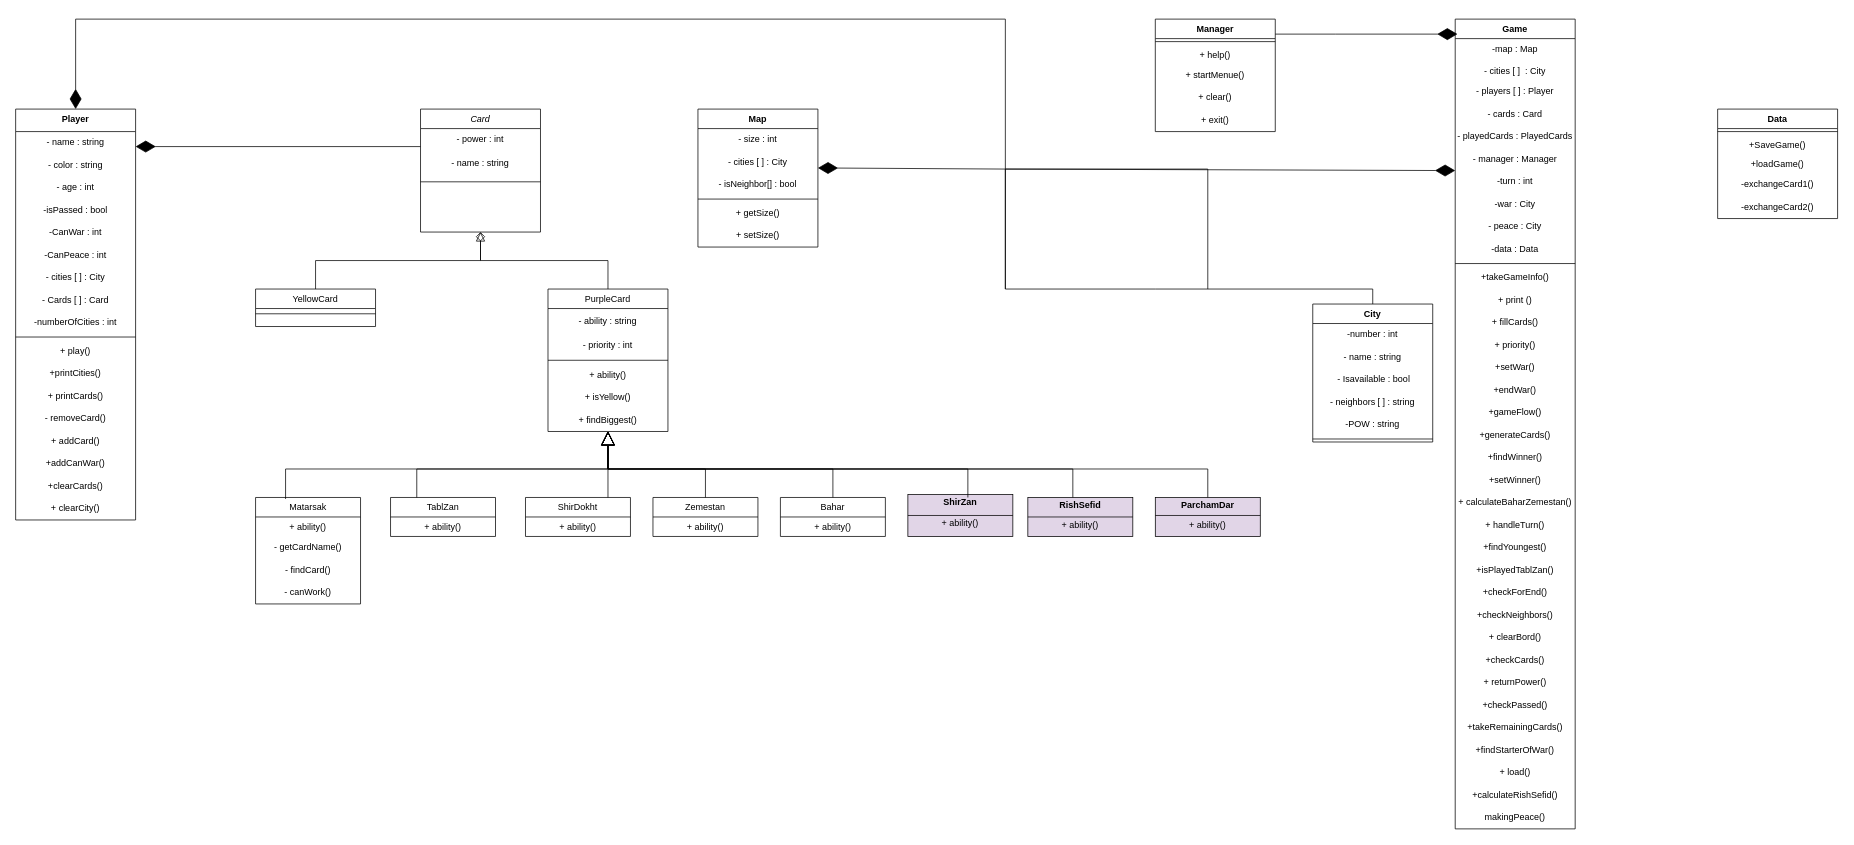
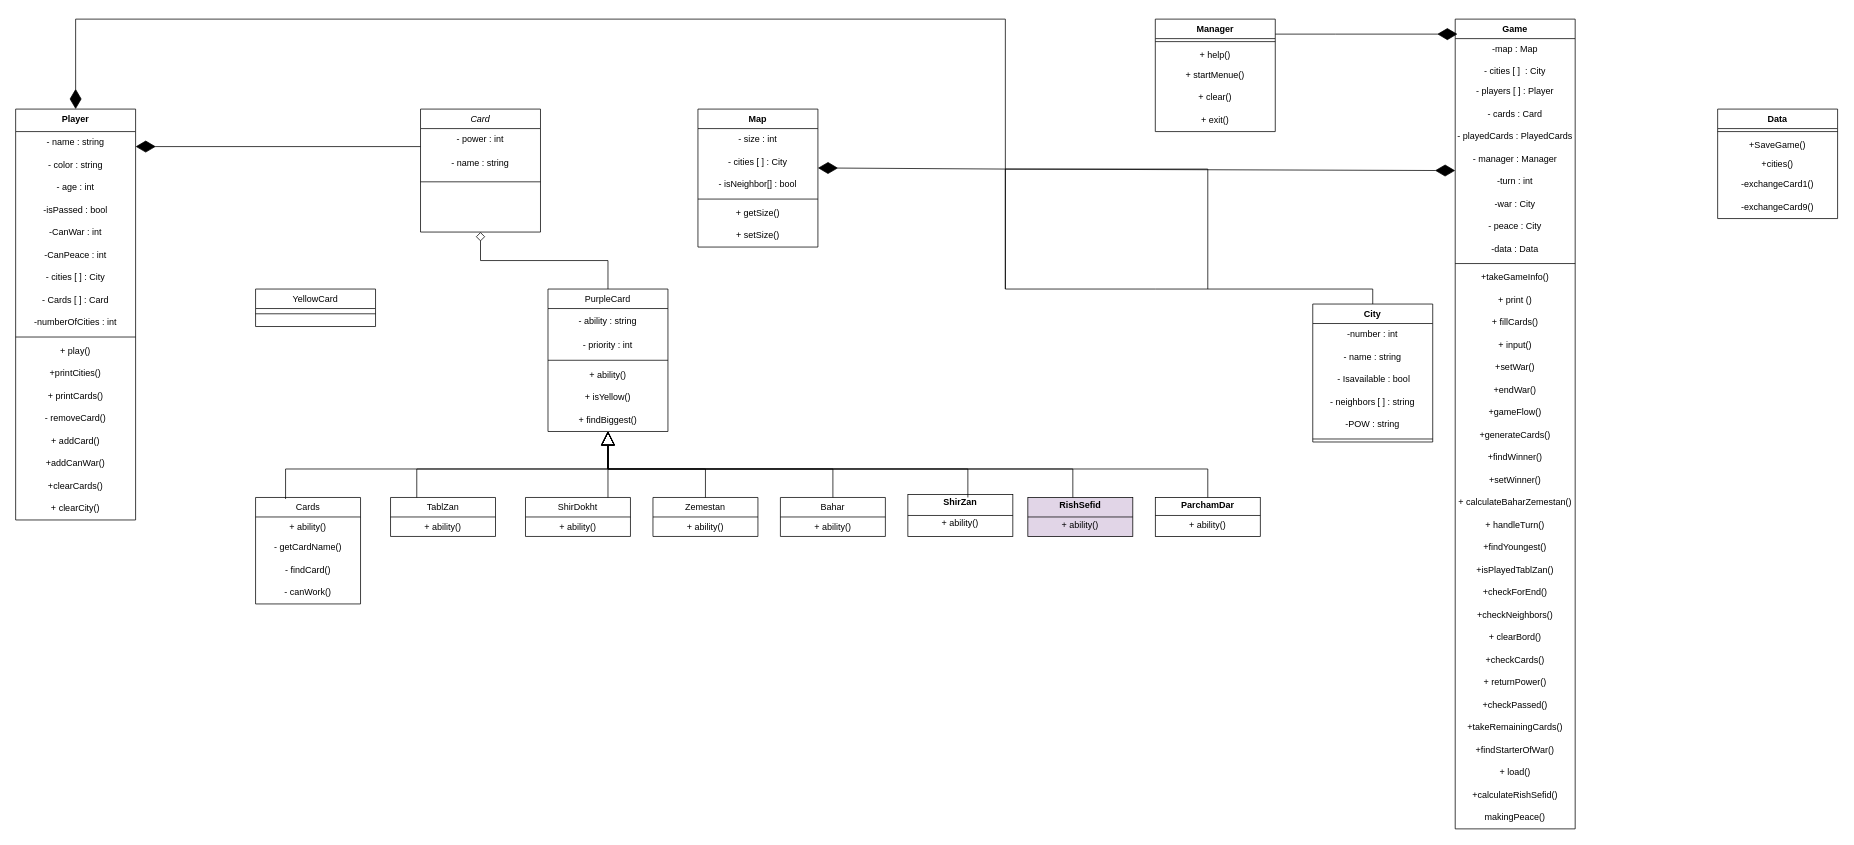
(1778, 165) -> (1778, 165)
(1778, 207) -> (1778, 207)
(383, 261) -> none
(1515, 345) -> (1515, 345)
(308, 507) -> (308, 507)
(960, 516) -> (960, 516)
(1208, 517) -> (1208, 517)
